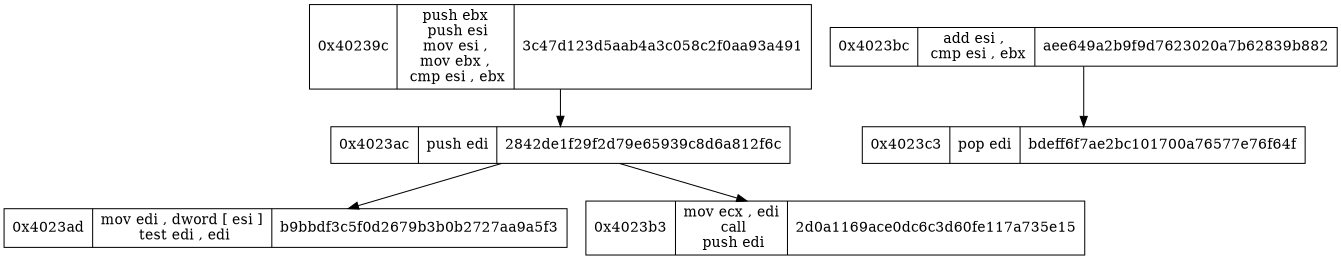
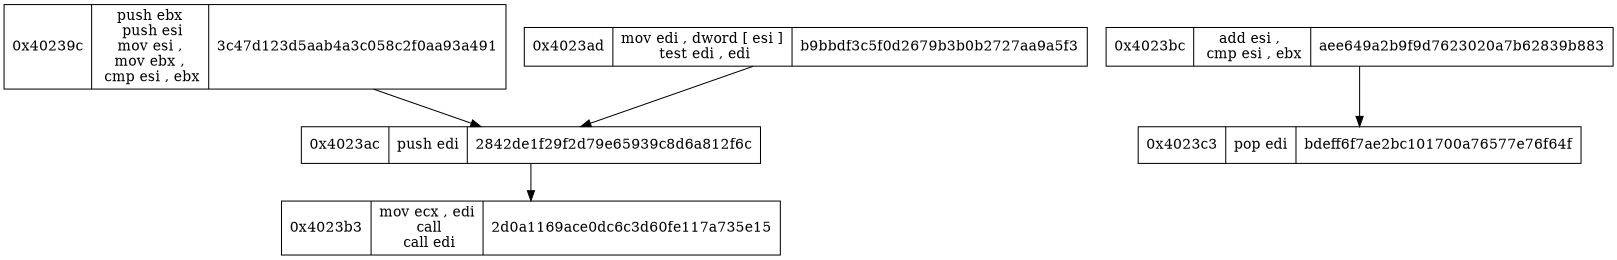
(1186, 46) -> (1462, 46)
(430, 185) -> (672, 95)
(731, 243) -> (427, 243)
